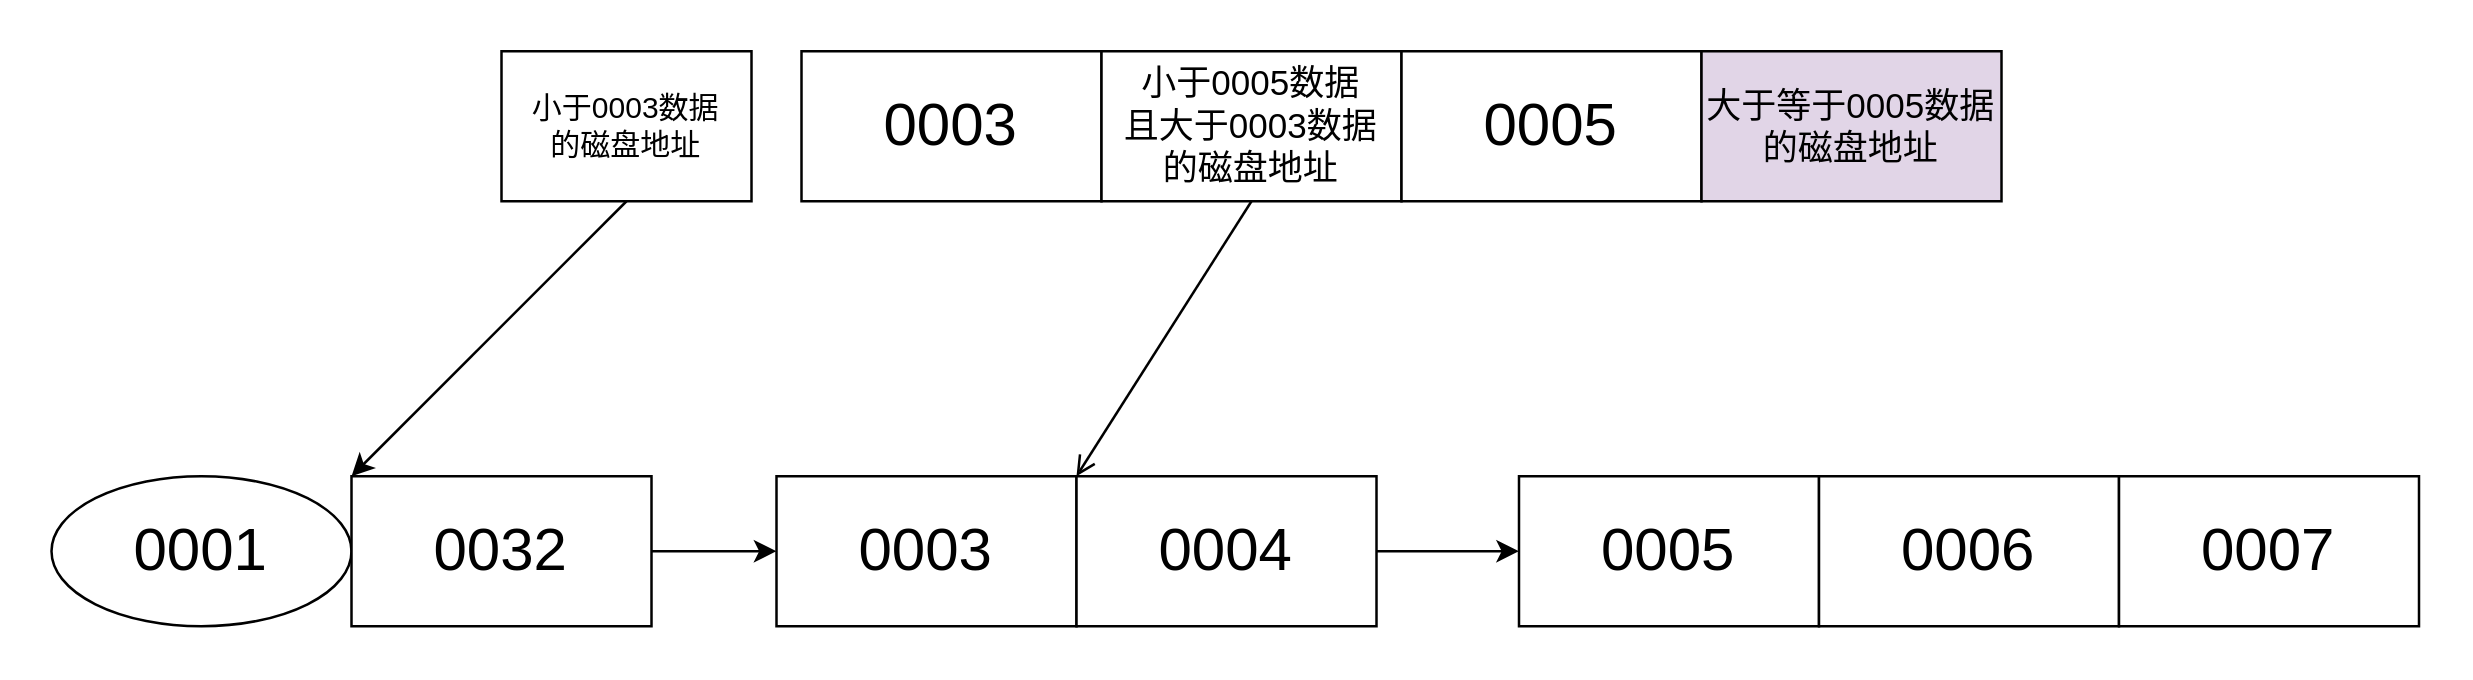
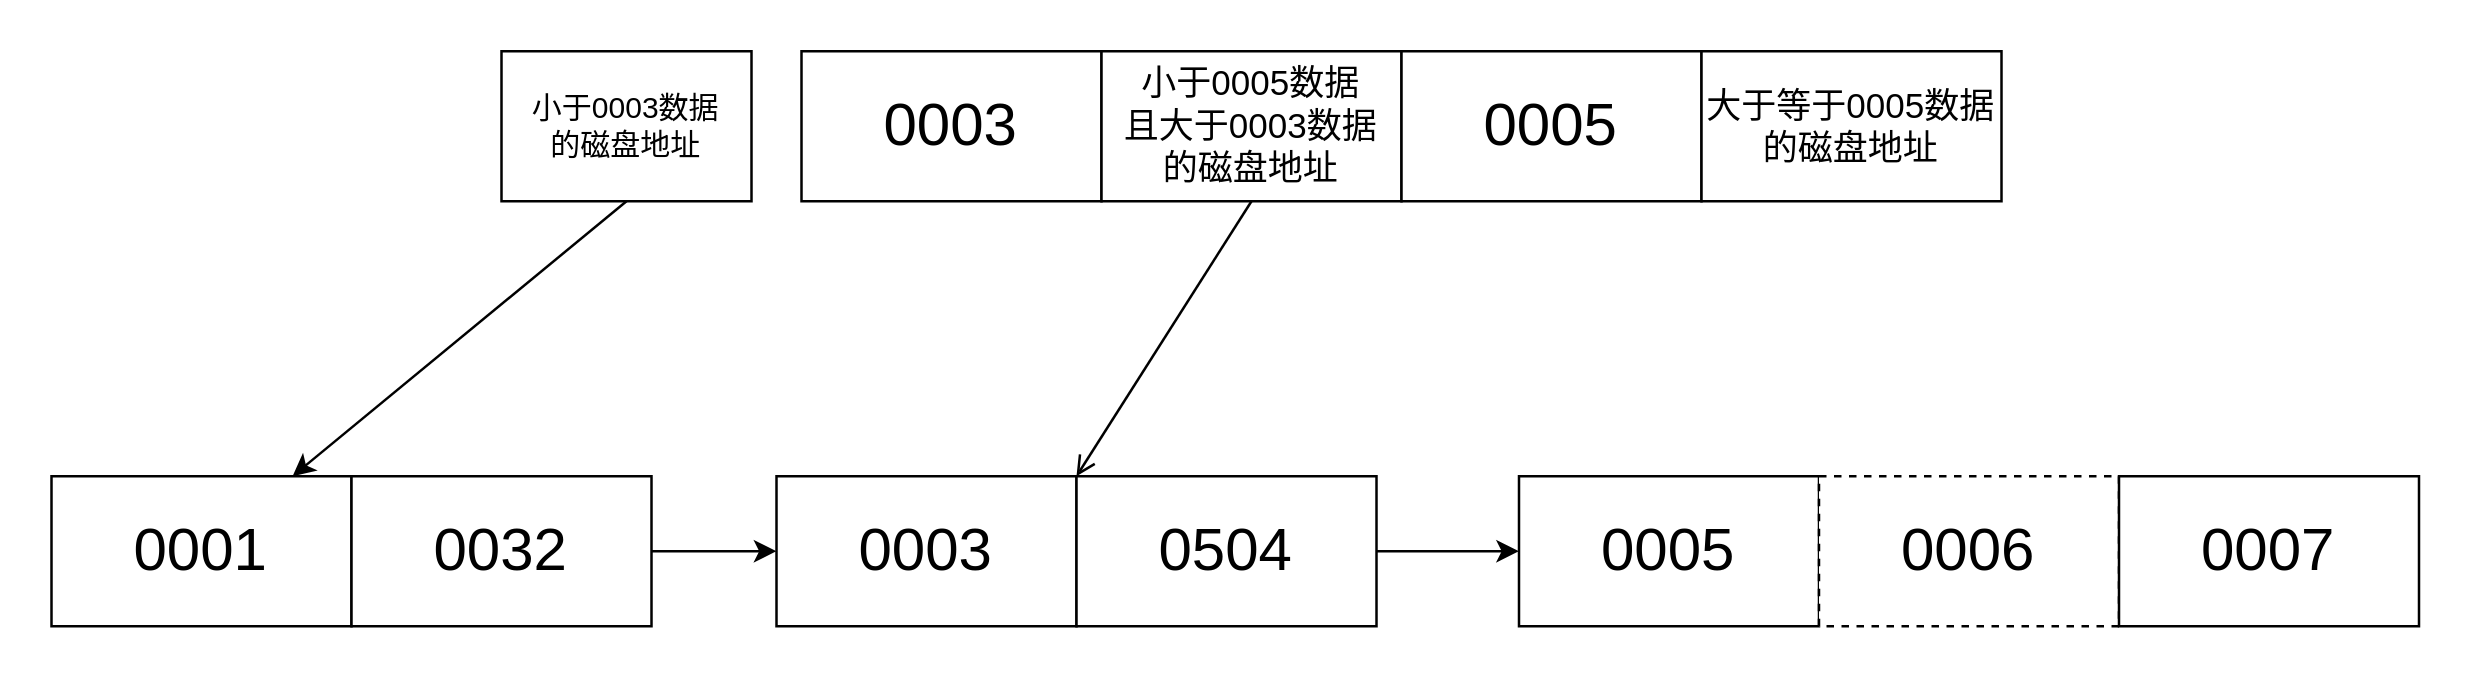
(1851, 126) -> (1851, 126)
(494, 334) -> (465, 334)
(201, 551) -> (201, 551)
(1226, 551) -> (1226, 551)
(1969, 551) -> (1969, 551)
